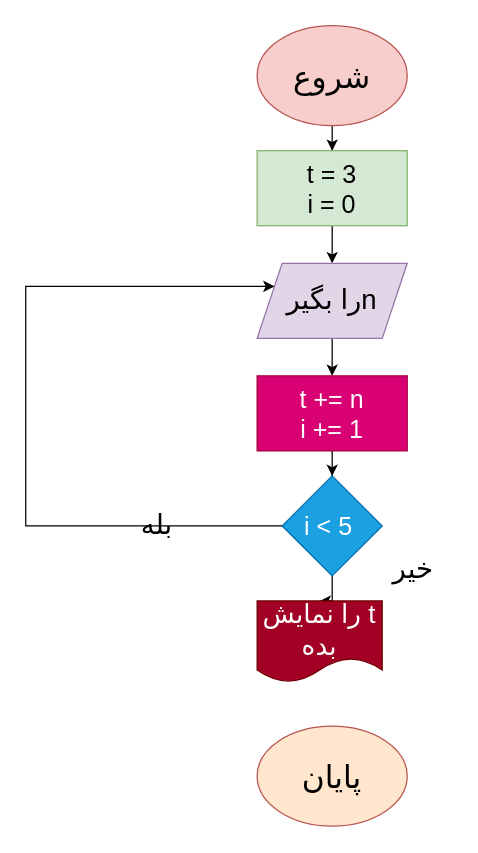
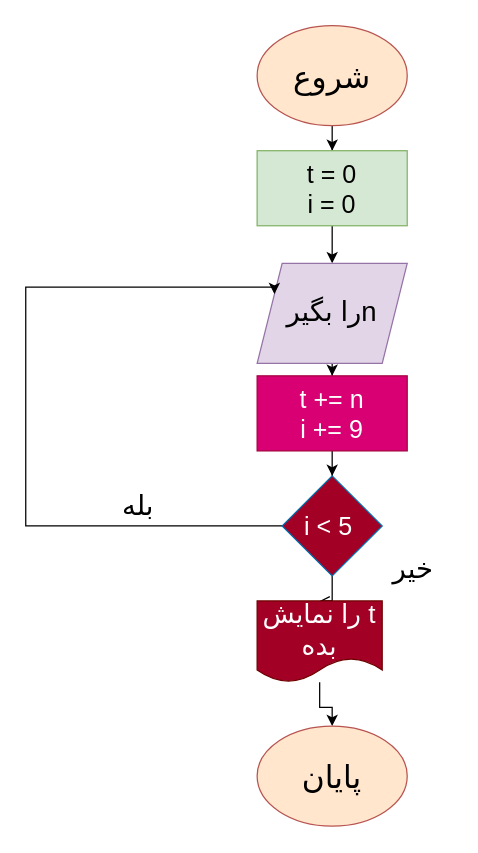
(332, 76) -> (332, 76)
(332, 188) -> (332, 188)
(332, 301) -> (332, 313)
(332, 413) -> (332, 413)
(157, 526) -> (138, 507)
(332, 526) -> (332, 526)
(332, 598) -> (330, 601)
none -> (319, 705)
